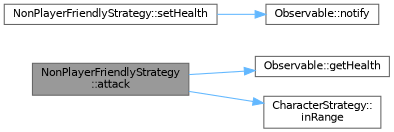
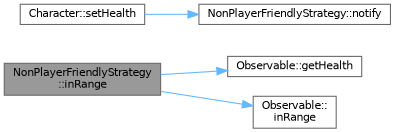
(111, 14) -> (82, 14)
(322, 14) -> (295, 14)
(111, 79) -> (82, 79)
(322, 112) -> (295, 112)
